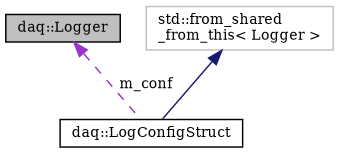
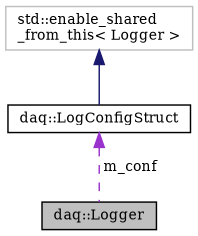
(240, 28) -> (99, 28)
(112, 86) -> (99, 175)
